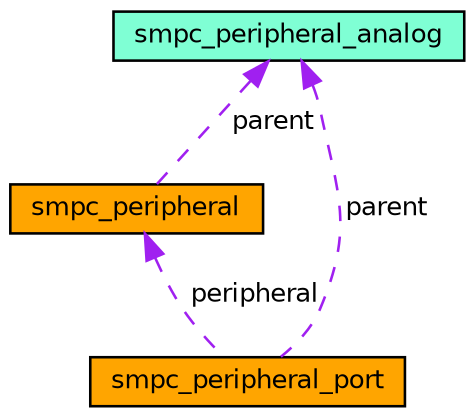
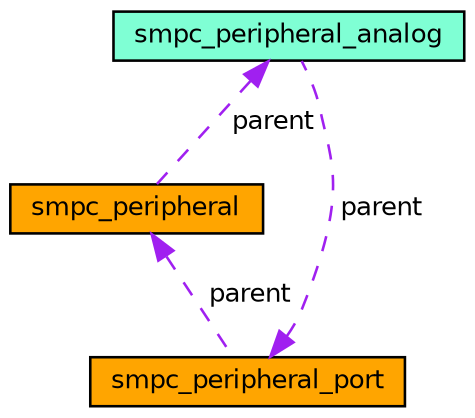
(340, 228) -> (332, 201)
(251, 295) -> (246, 295)
